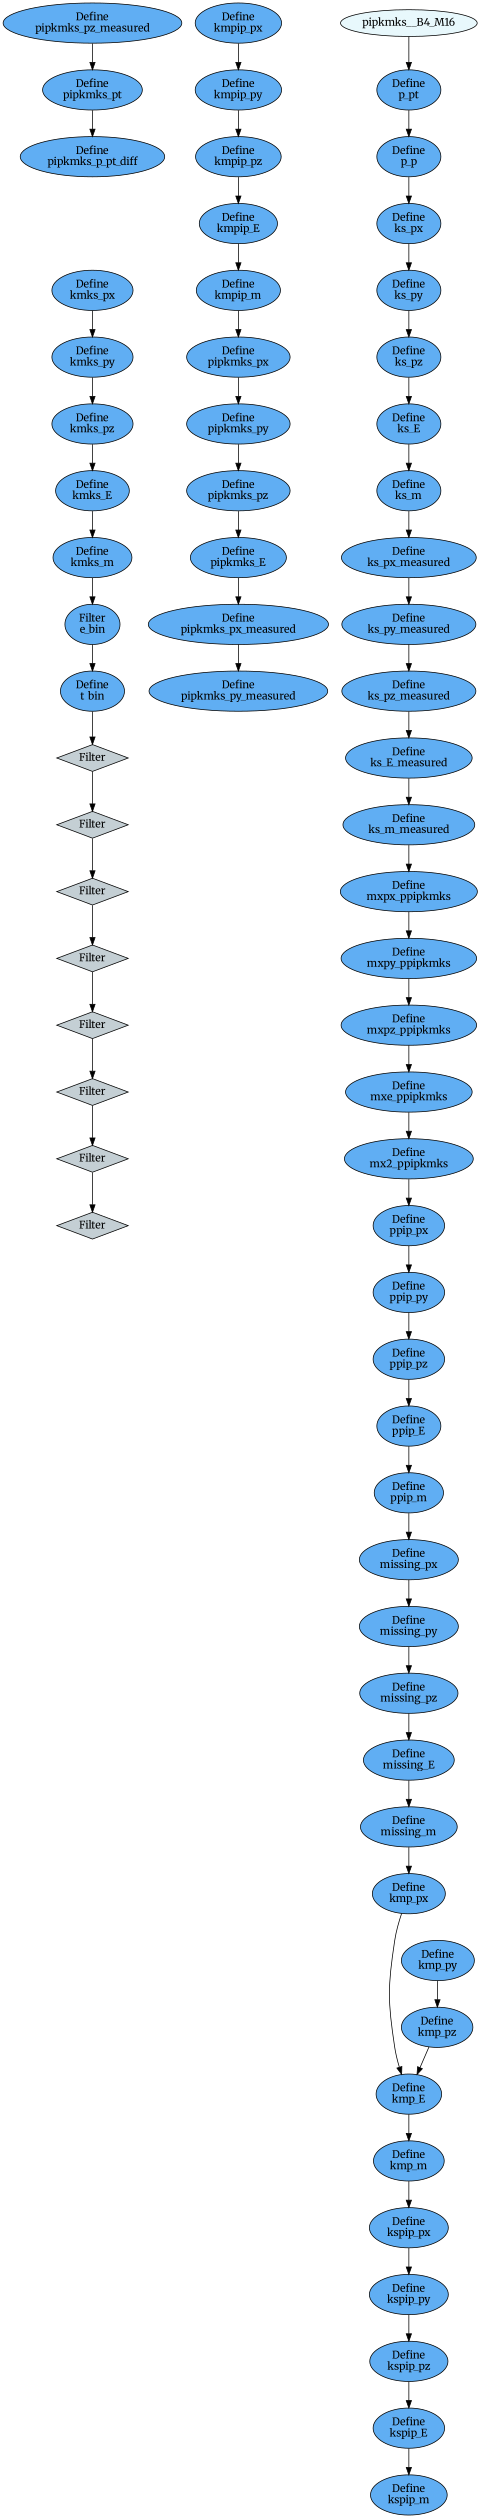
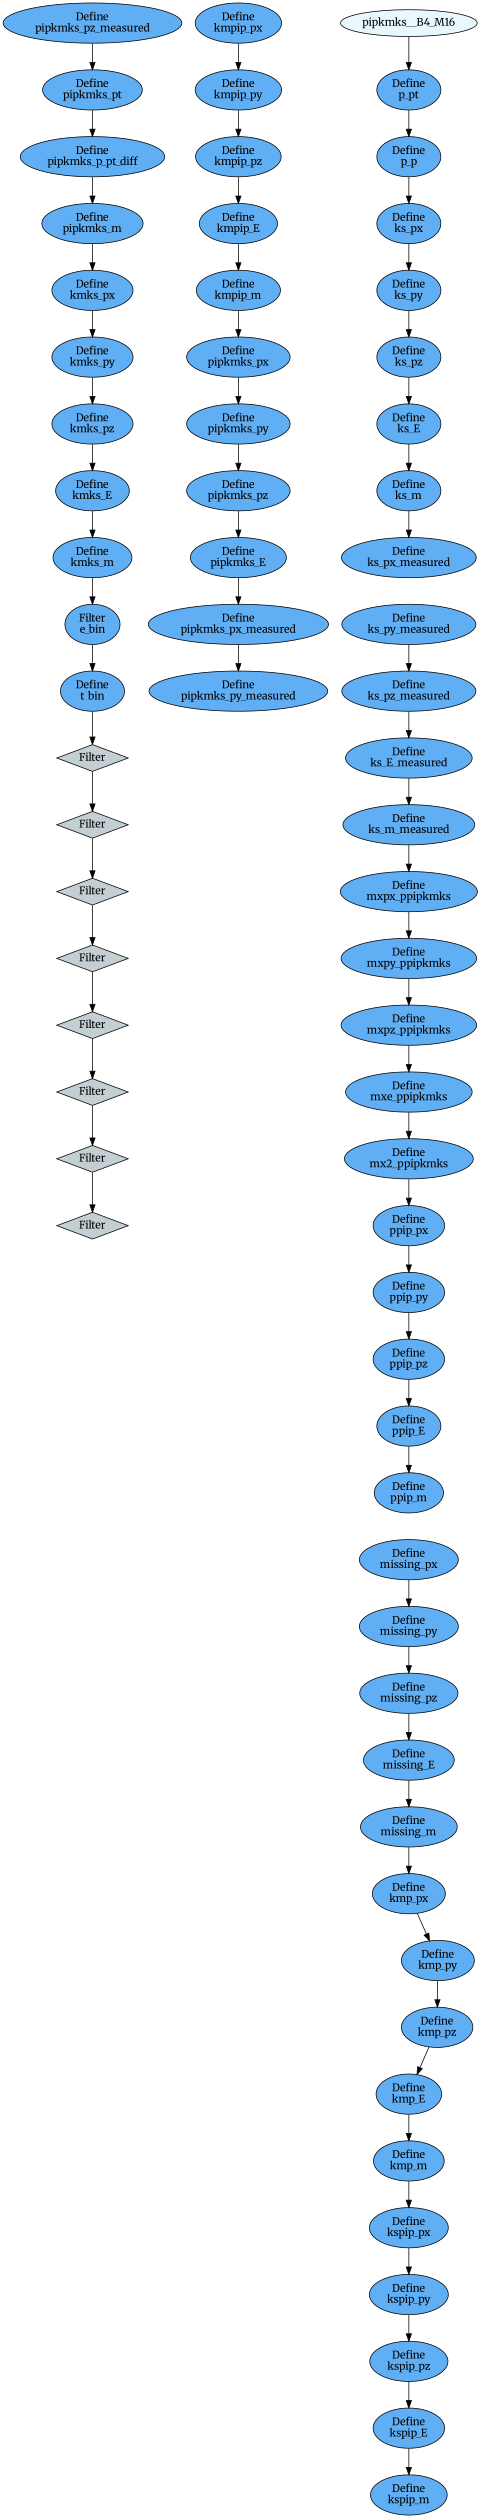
none -> (92, 224)
(409, 587) -> none
(409, 1523) -> none
(390, 1990) -> (422, 1924)
